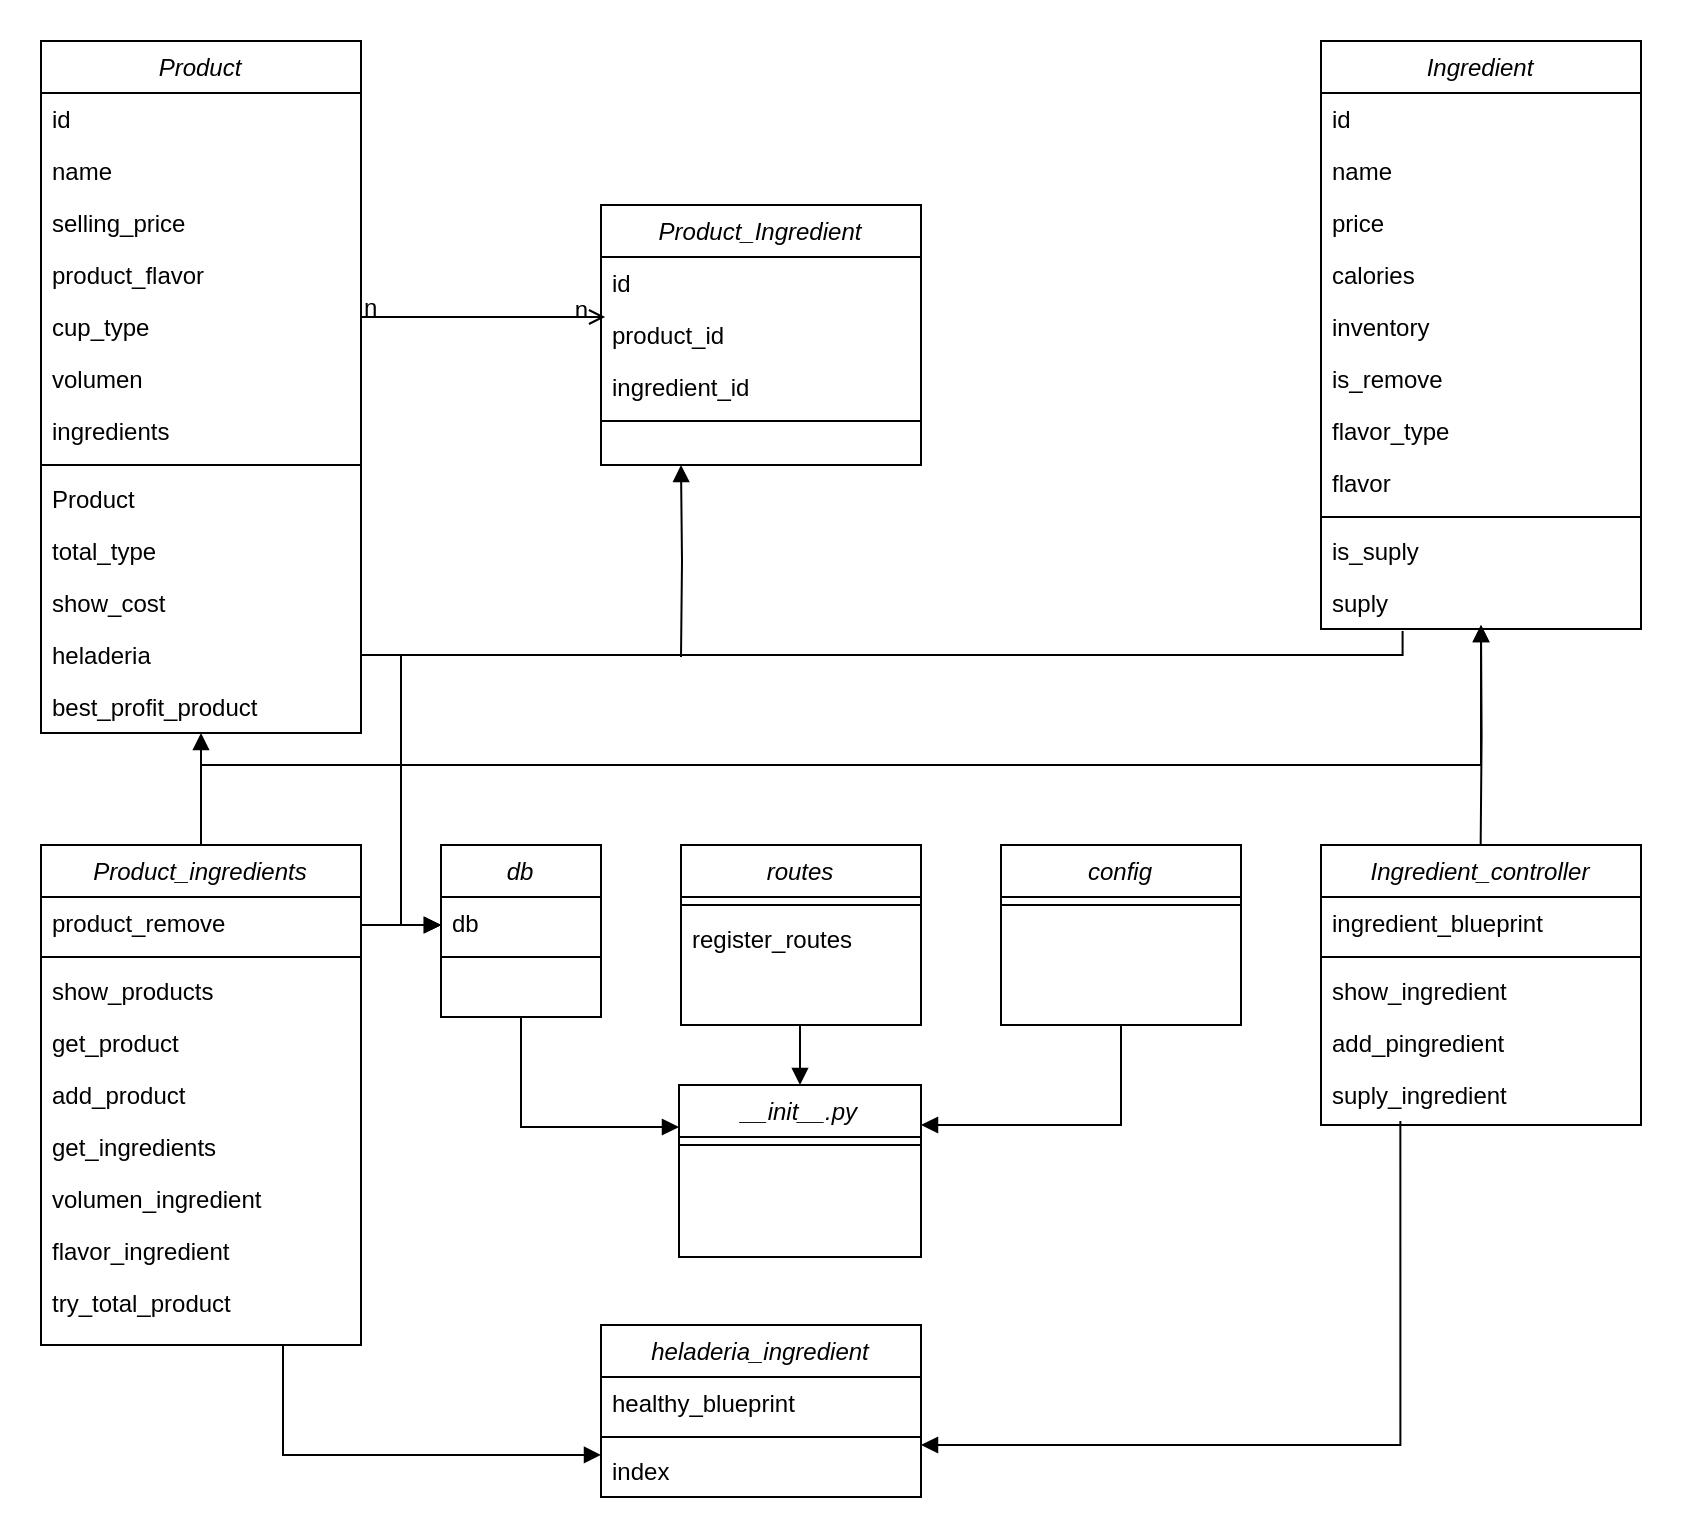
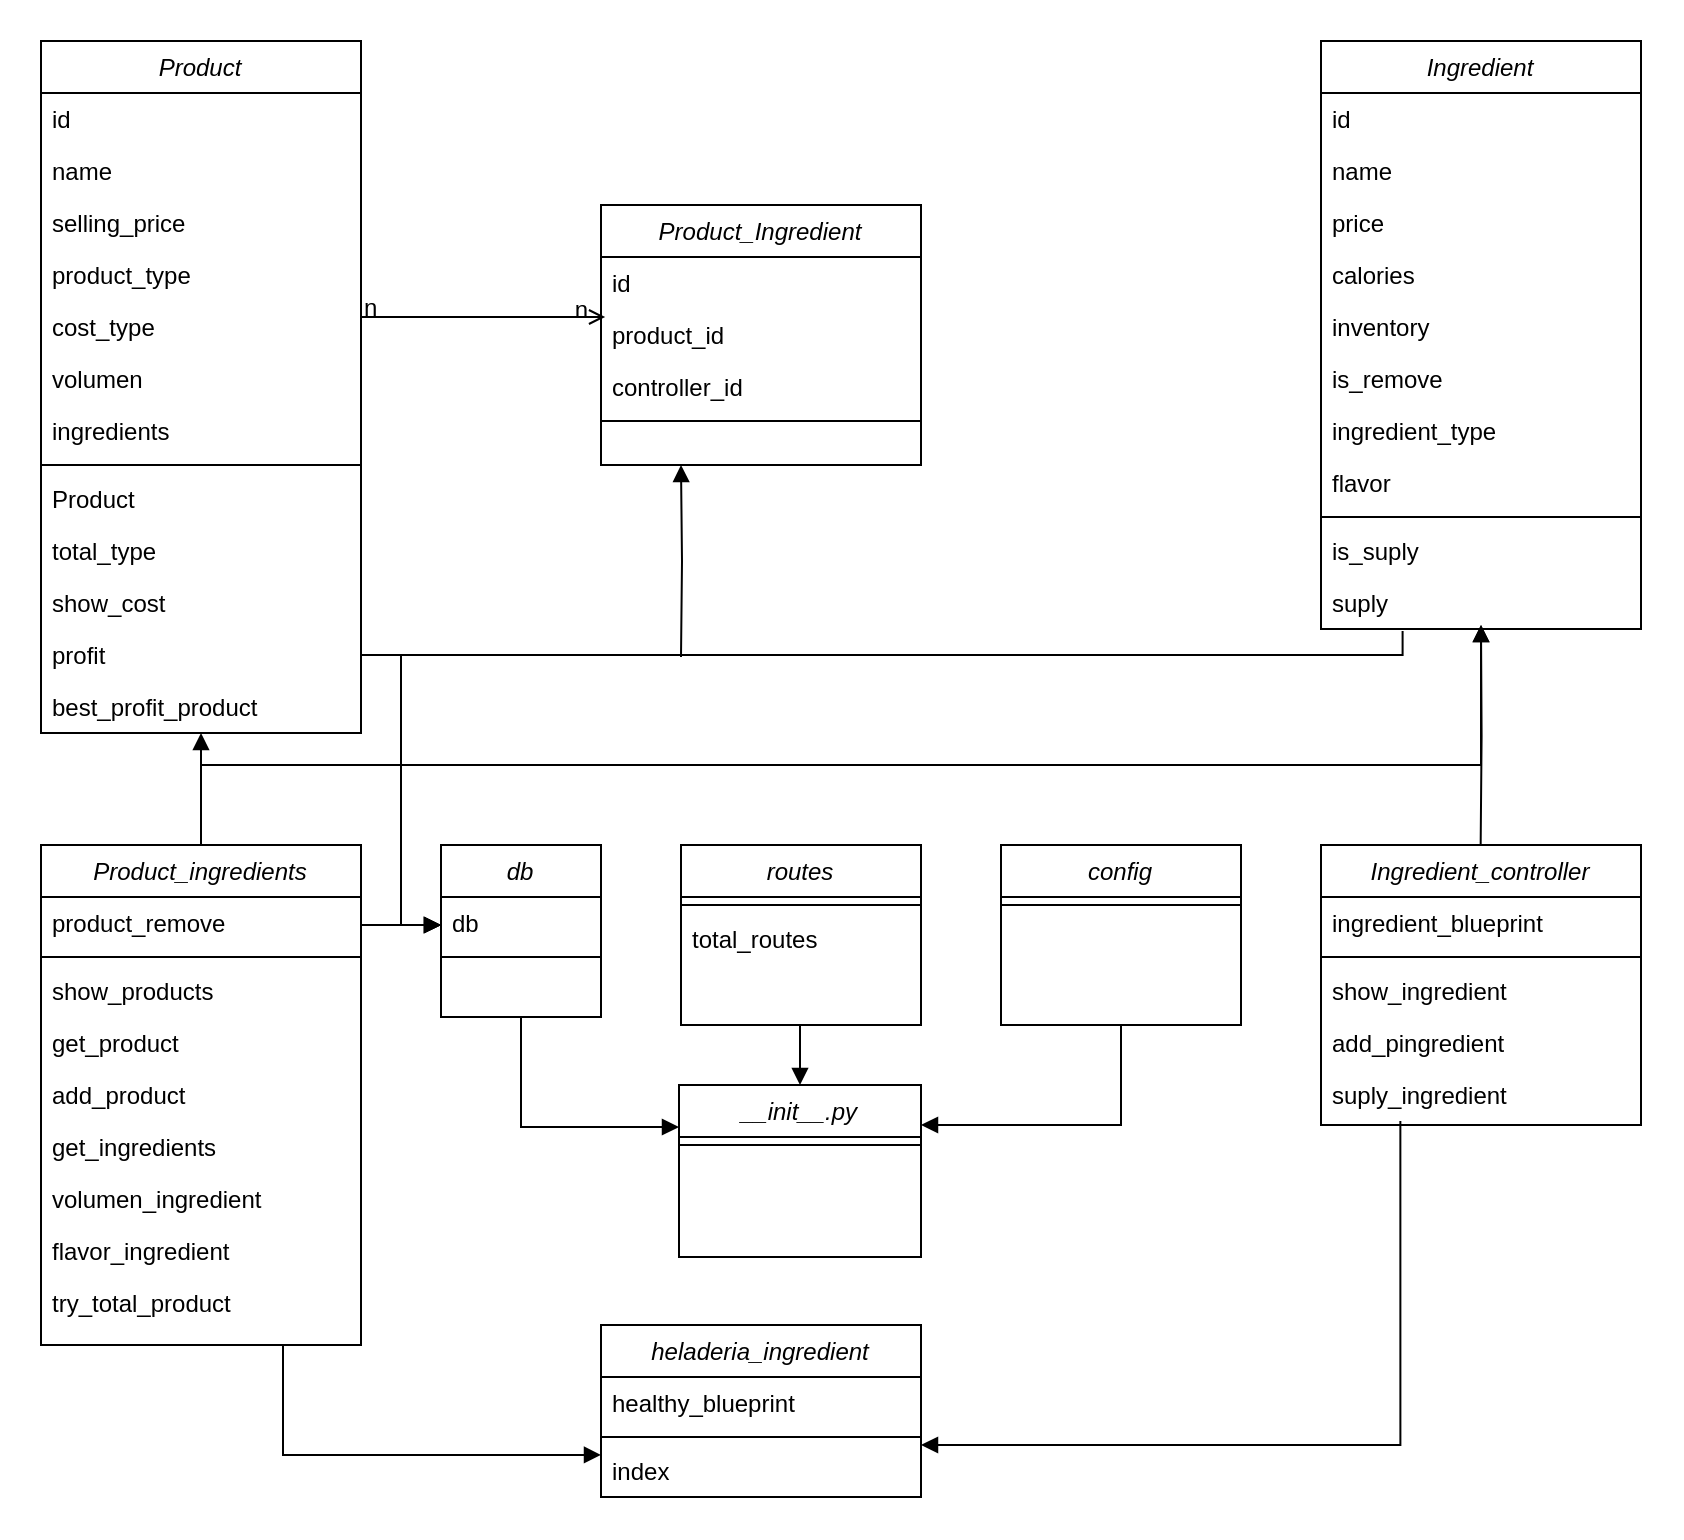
(143, 276) -> (133, 276)
(106, 328) -> (112, 328)
(690, 388) -> (690, 388)
(1403, 432) -> (1427, 432)
(106, 656) -> (89, 656)
(790, 940) -> (770, 940)
